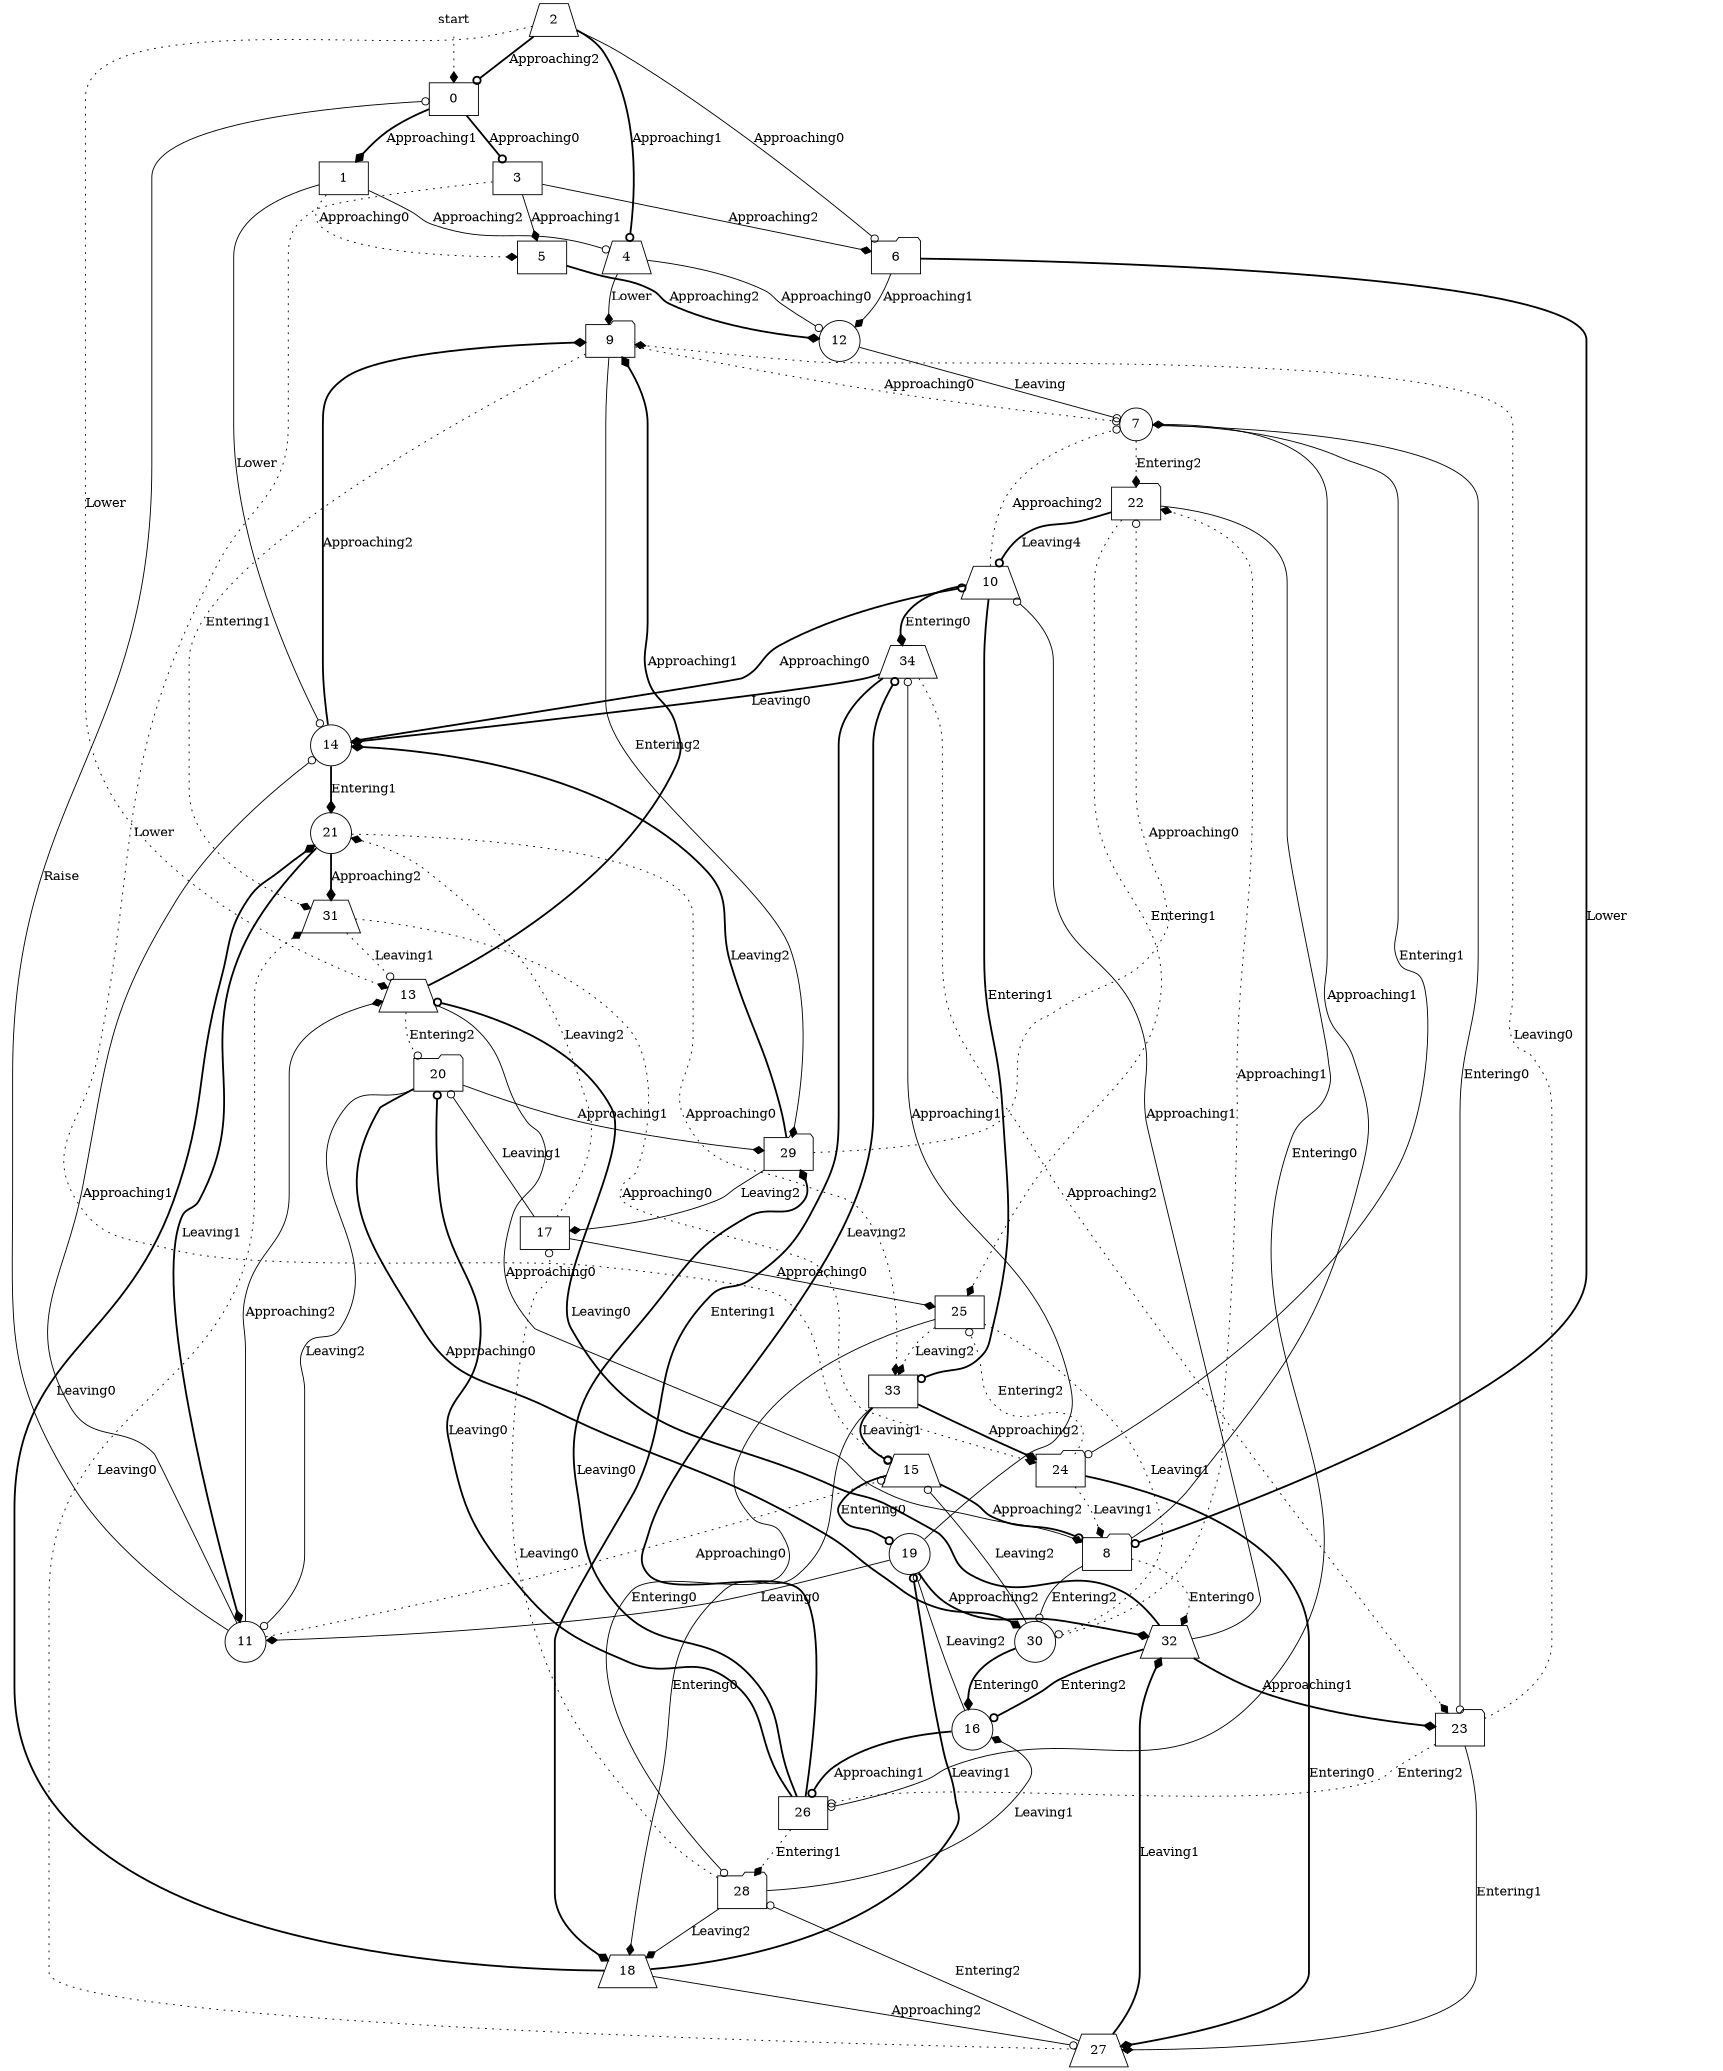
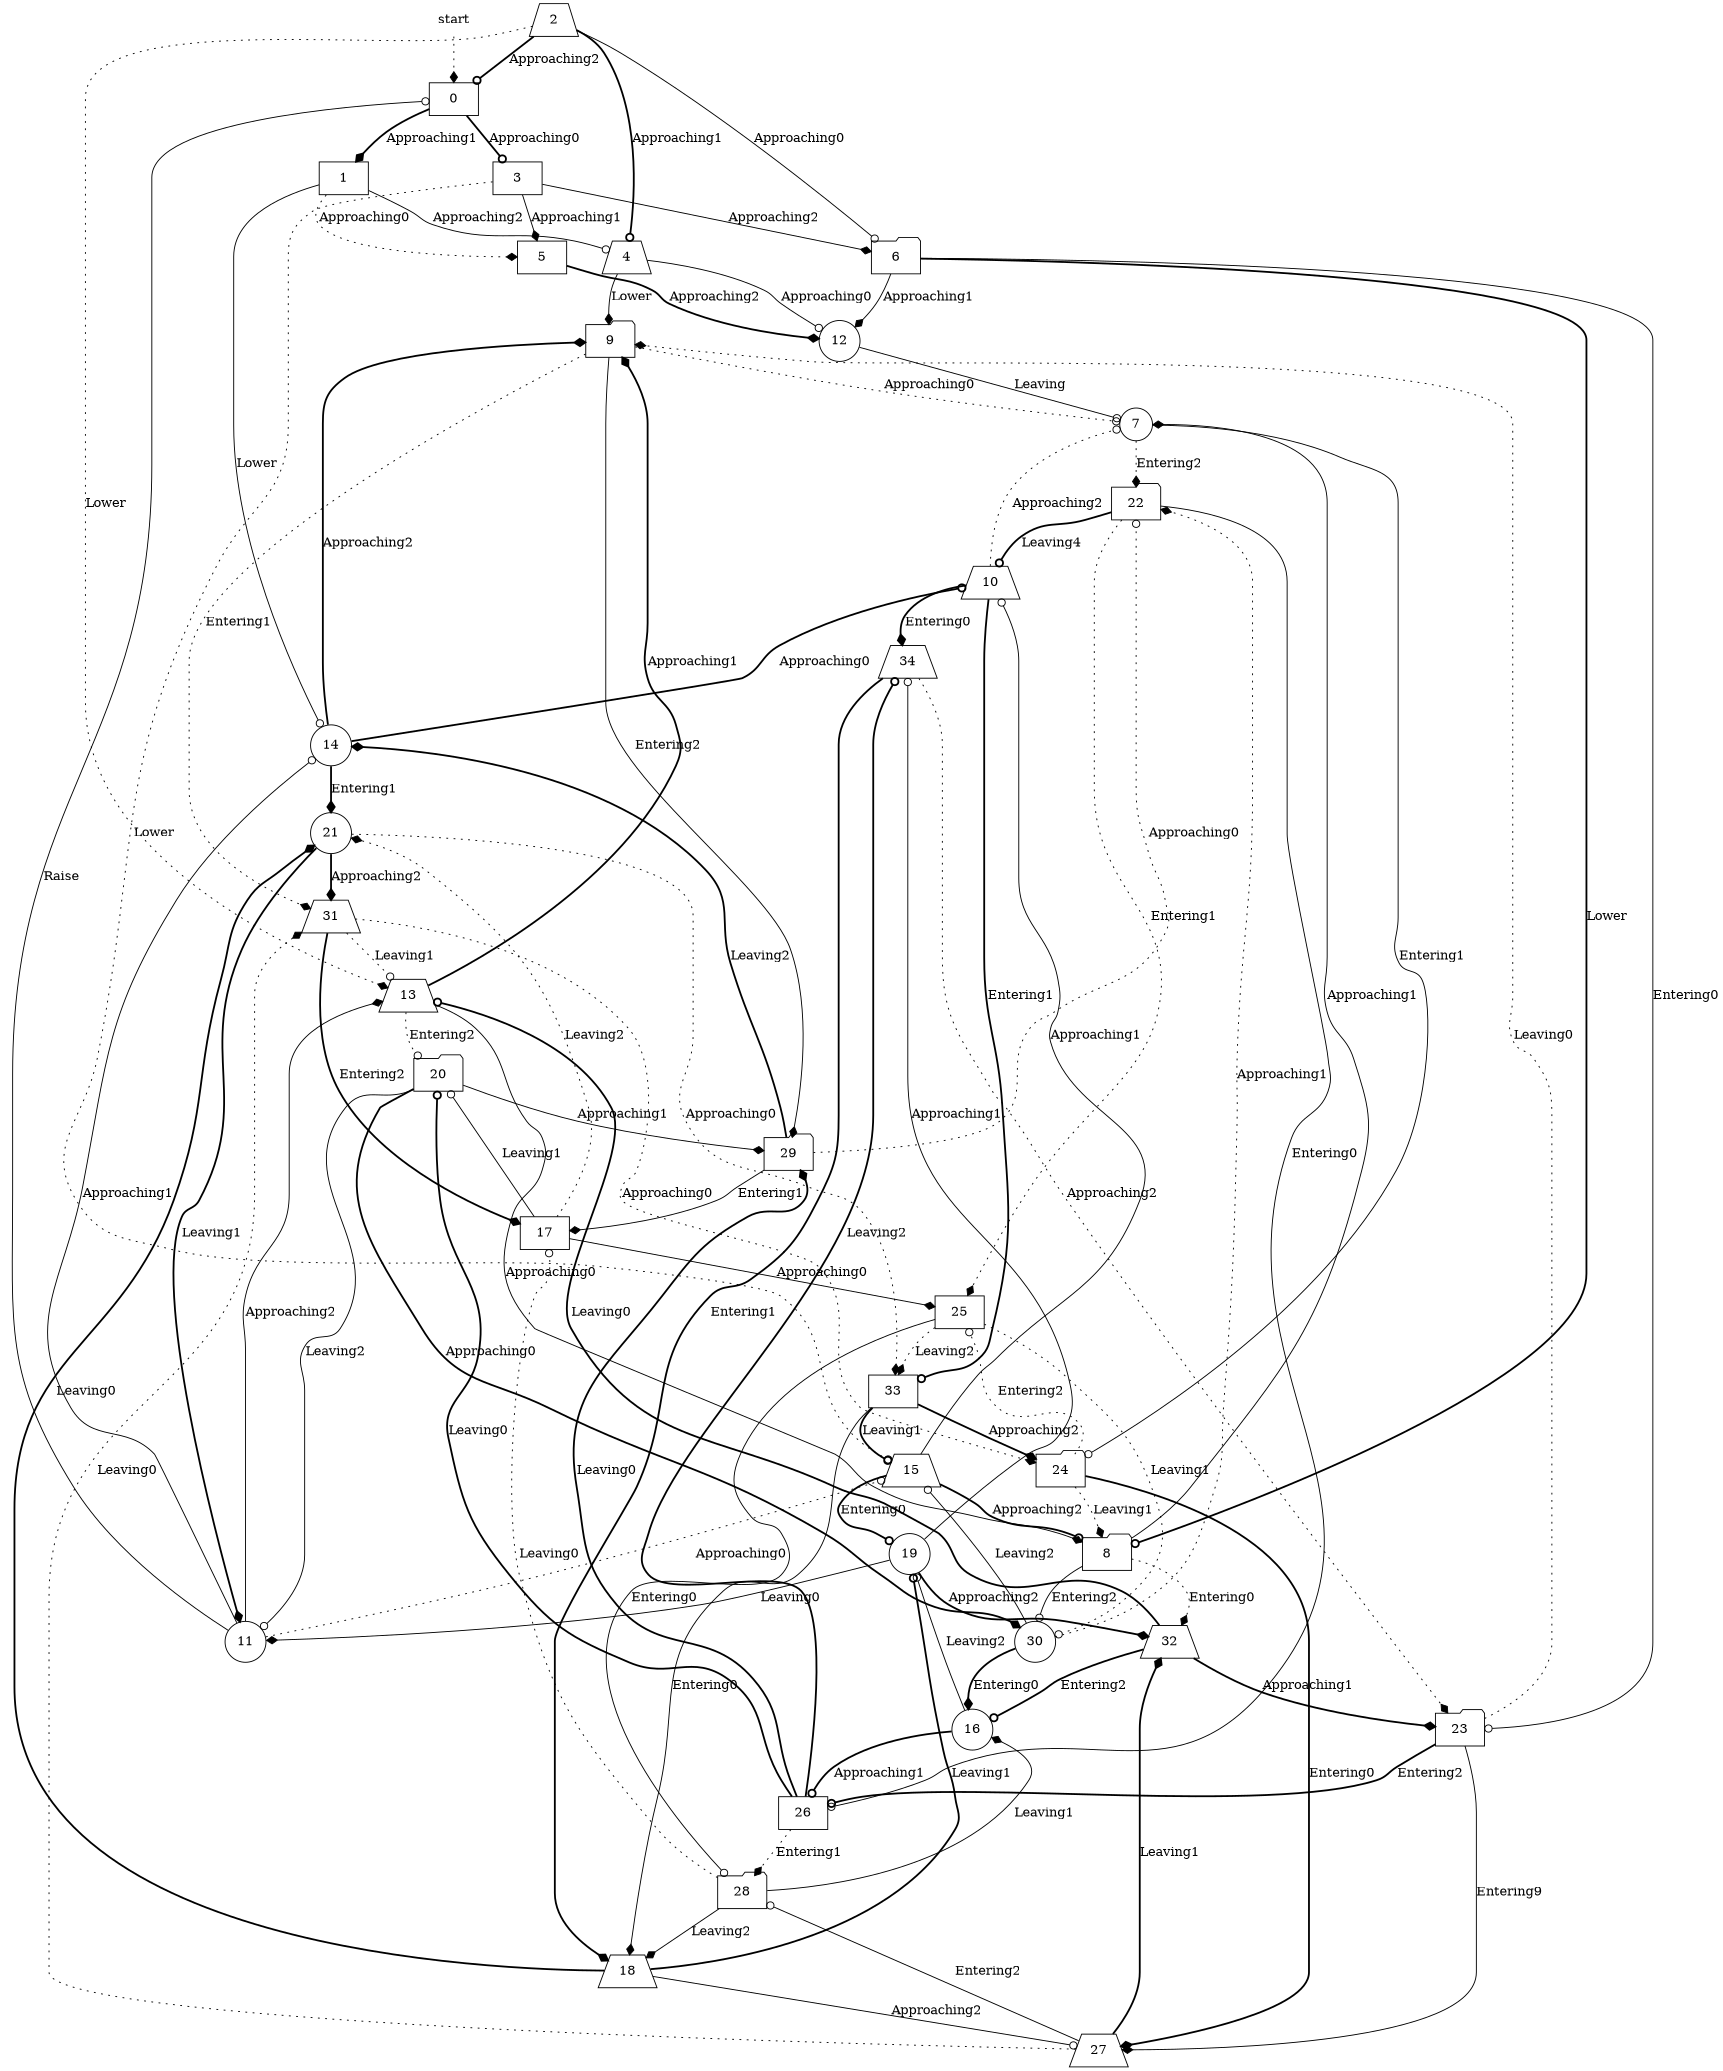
(622, 711) -> none
(1478, 931) -> (1653, 718)
none -> (355, 1114)
(1148, 1130) -> (1070, 1078)
(771, 1194) -> (771, 1194)
(1156, 1796) -> (1156, 1796)
(1510, 1892) -> (1510, 1892)
